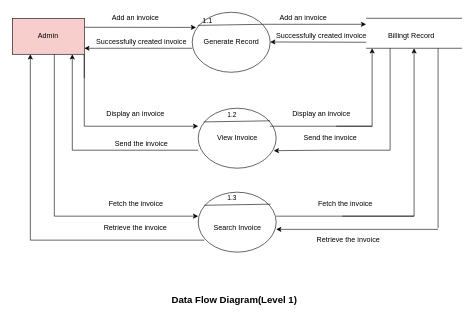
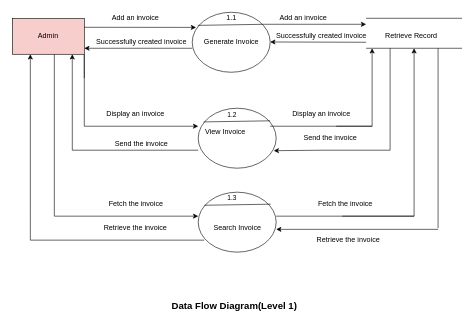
(207, 21) -> (231, 18)
(412, 36) -> (412, 36)
(232, 42) -> (232, 42)
(237, 138) -> (225, 132)
(234, 300) -> (234, 306)
